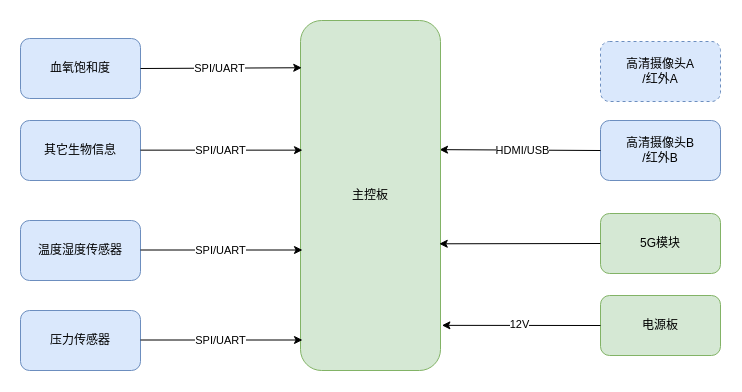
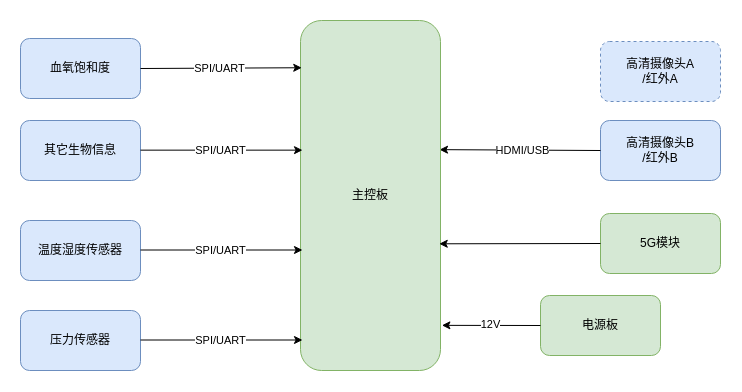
(661, 326) -> (601, 326)
